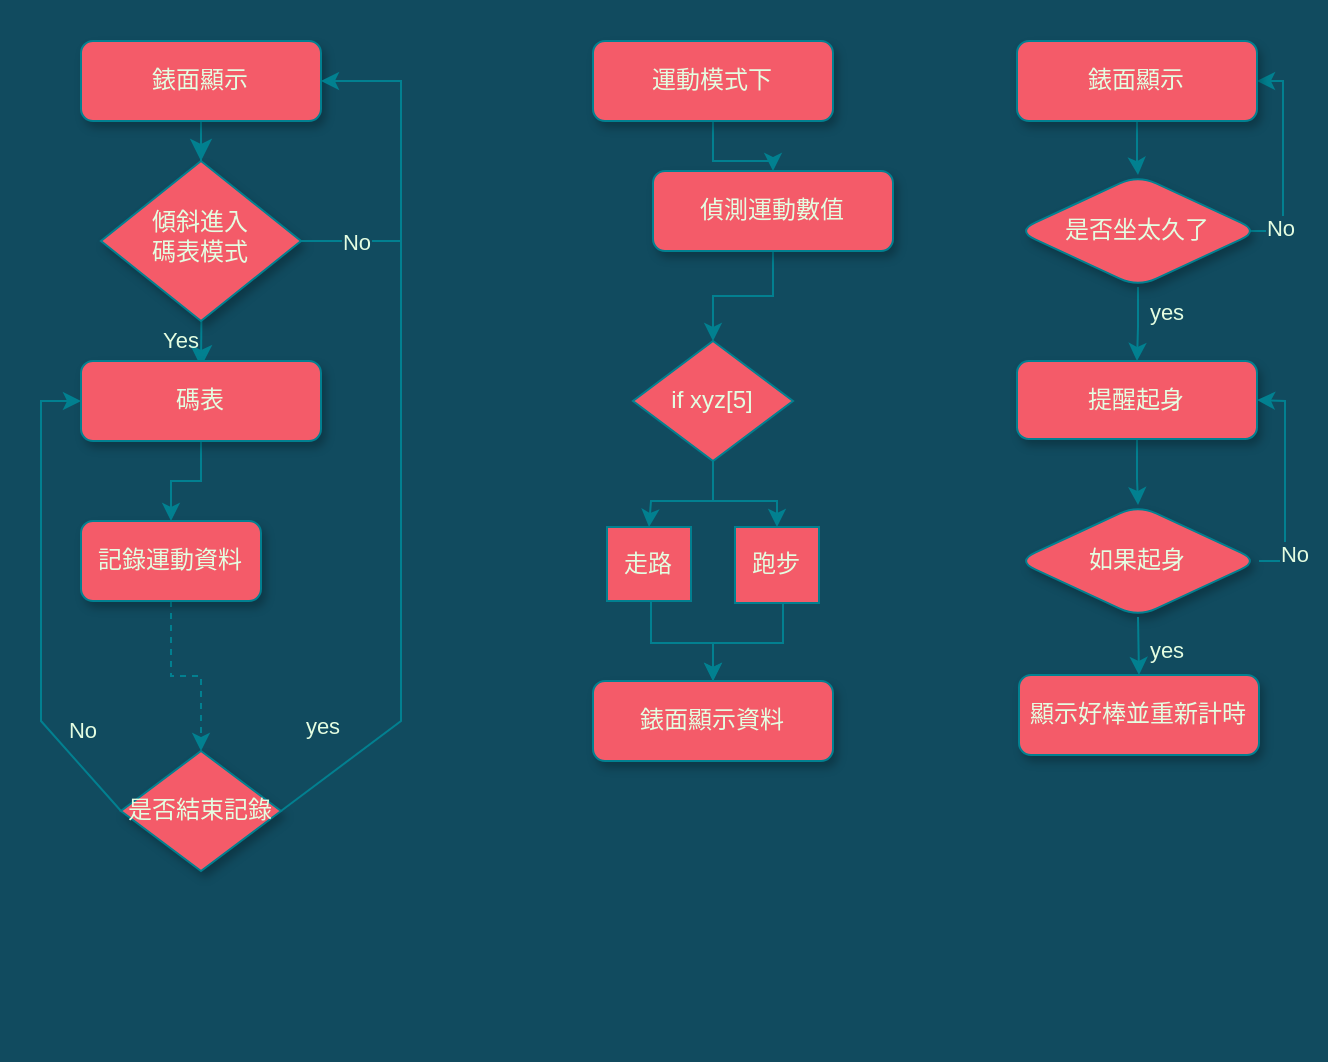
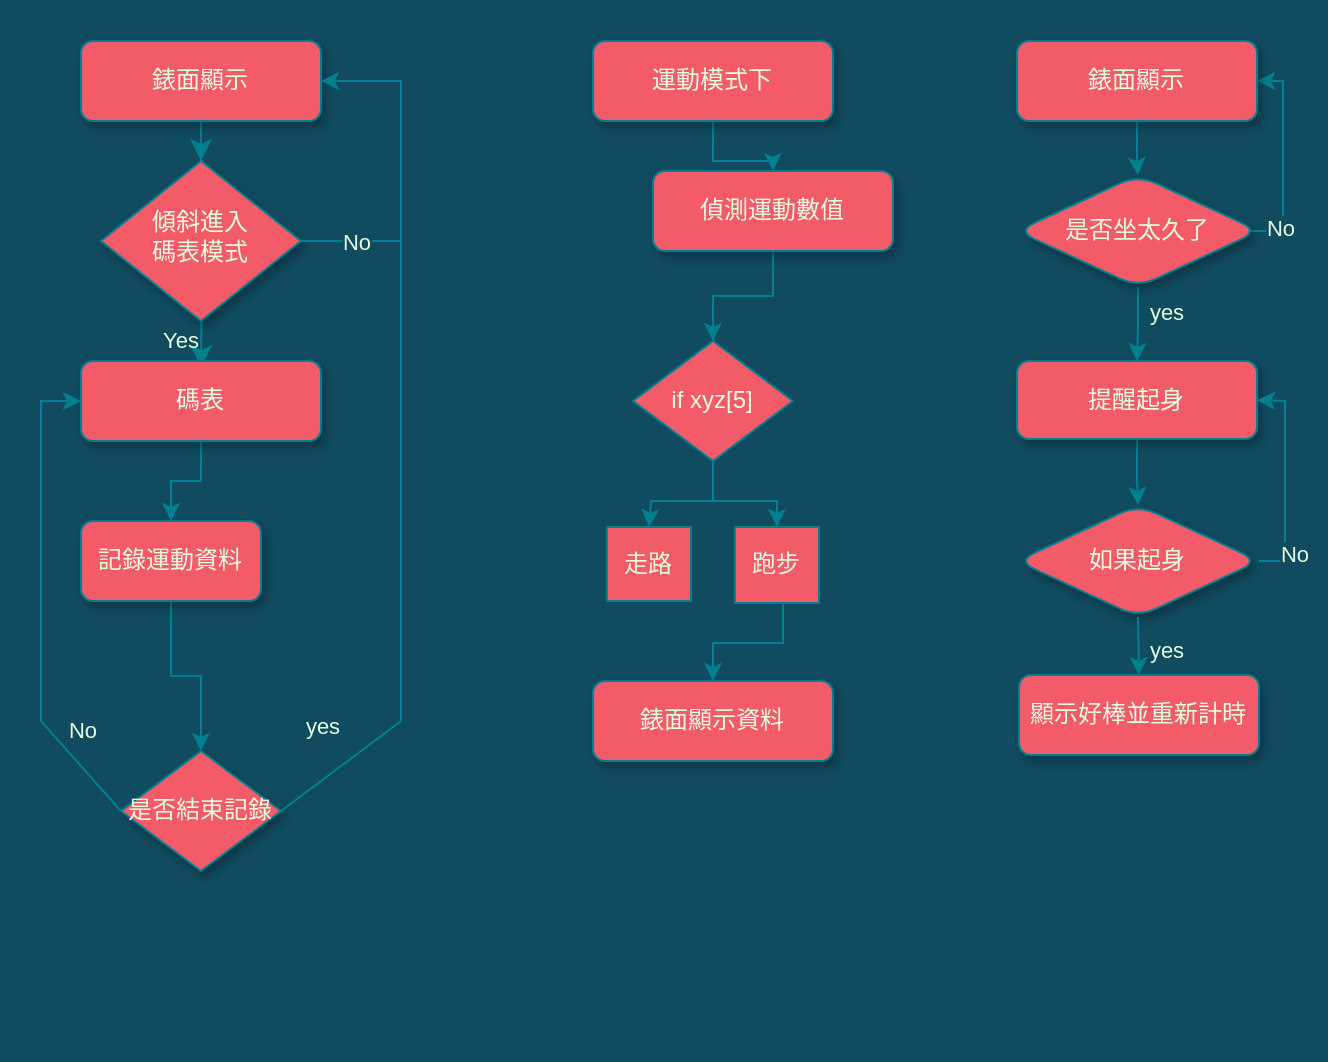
(659, 643) -> none
(181, 676) -> (181, 676)
